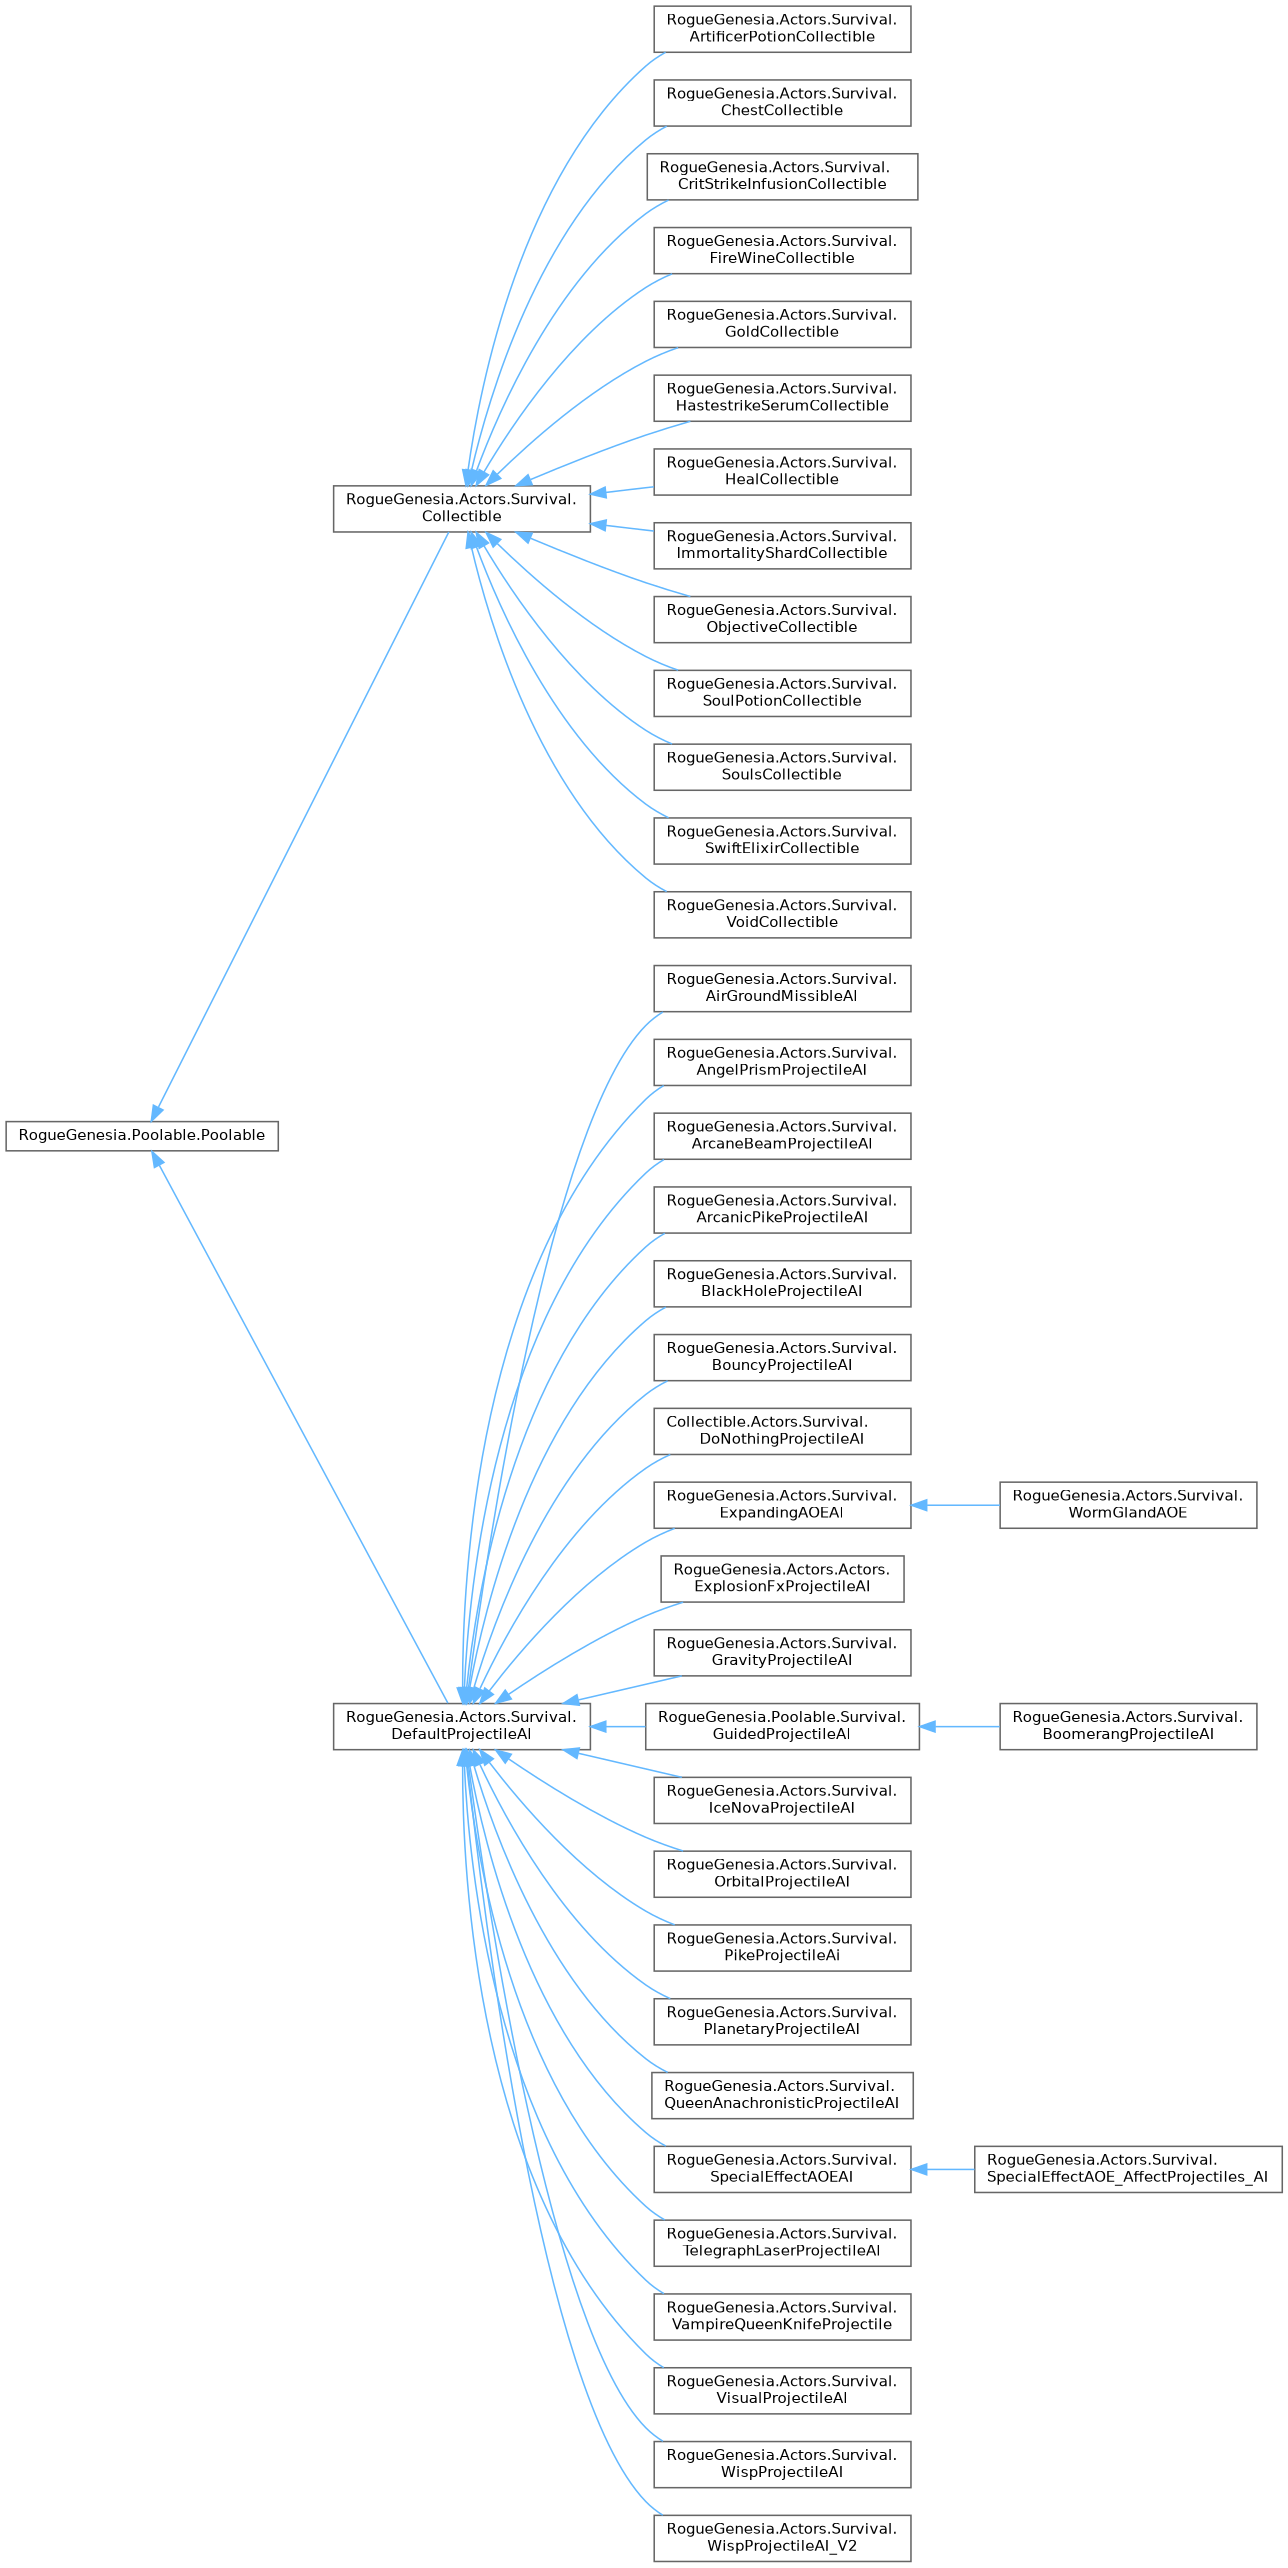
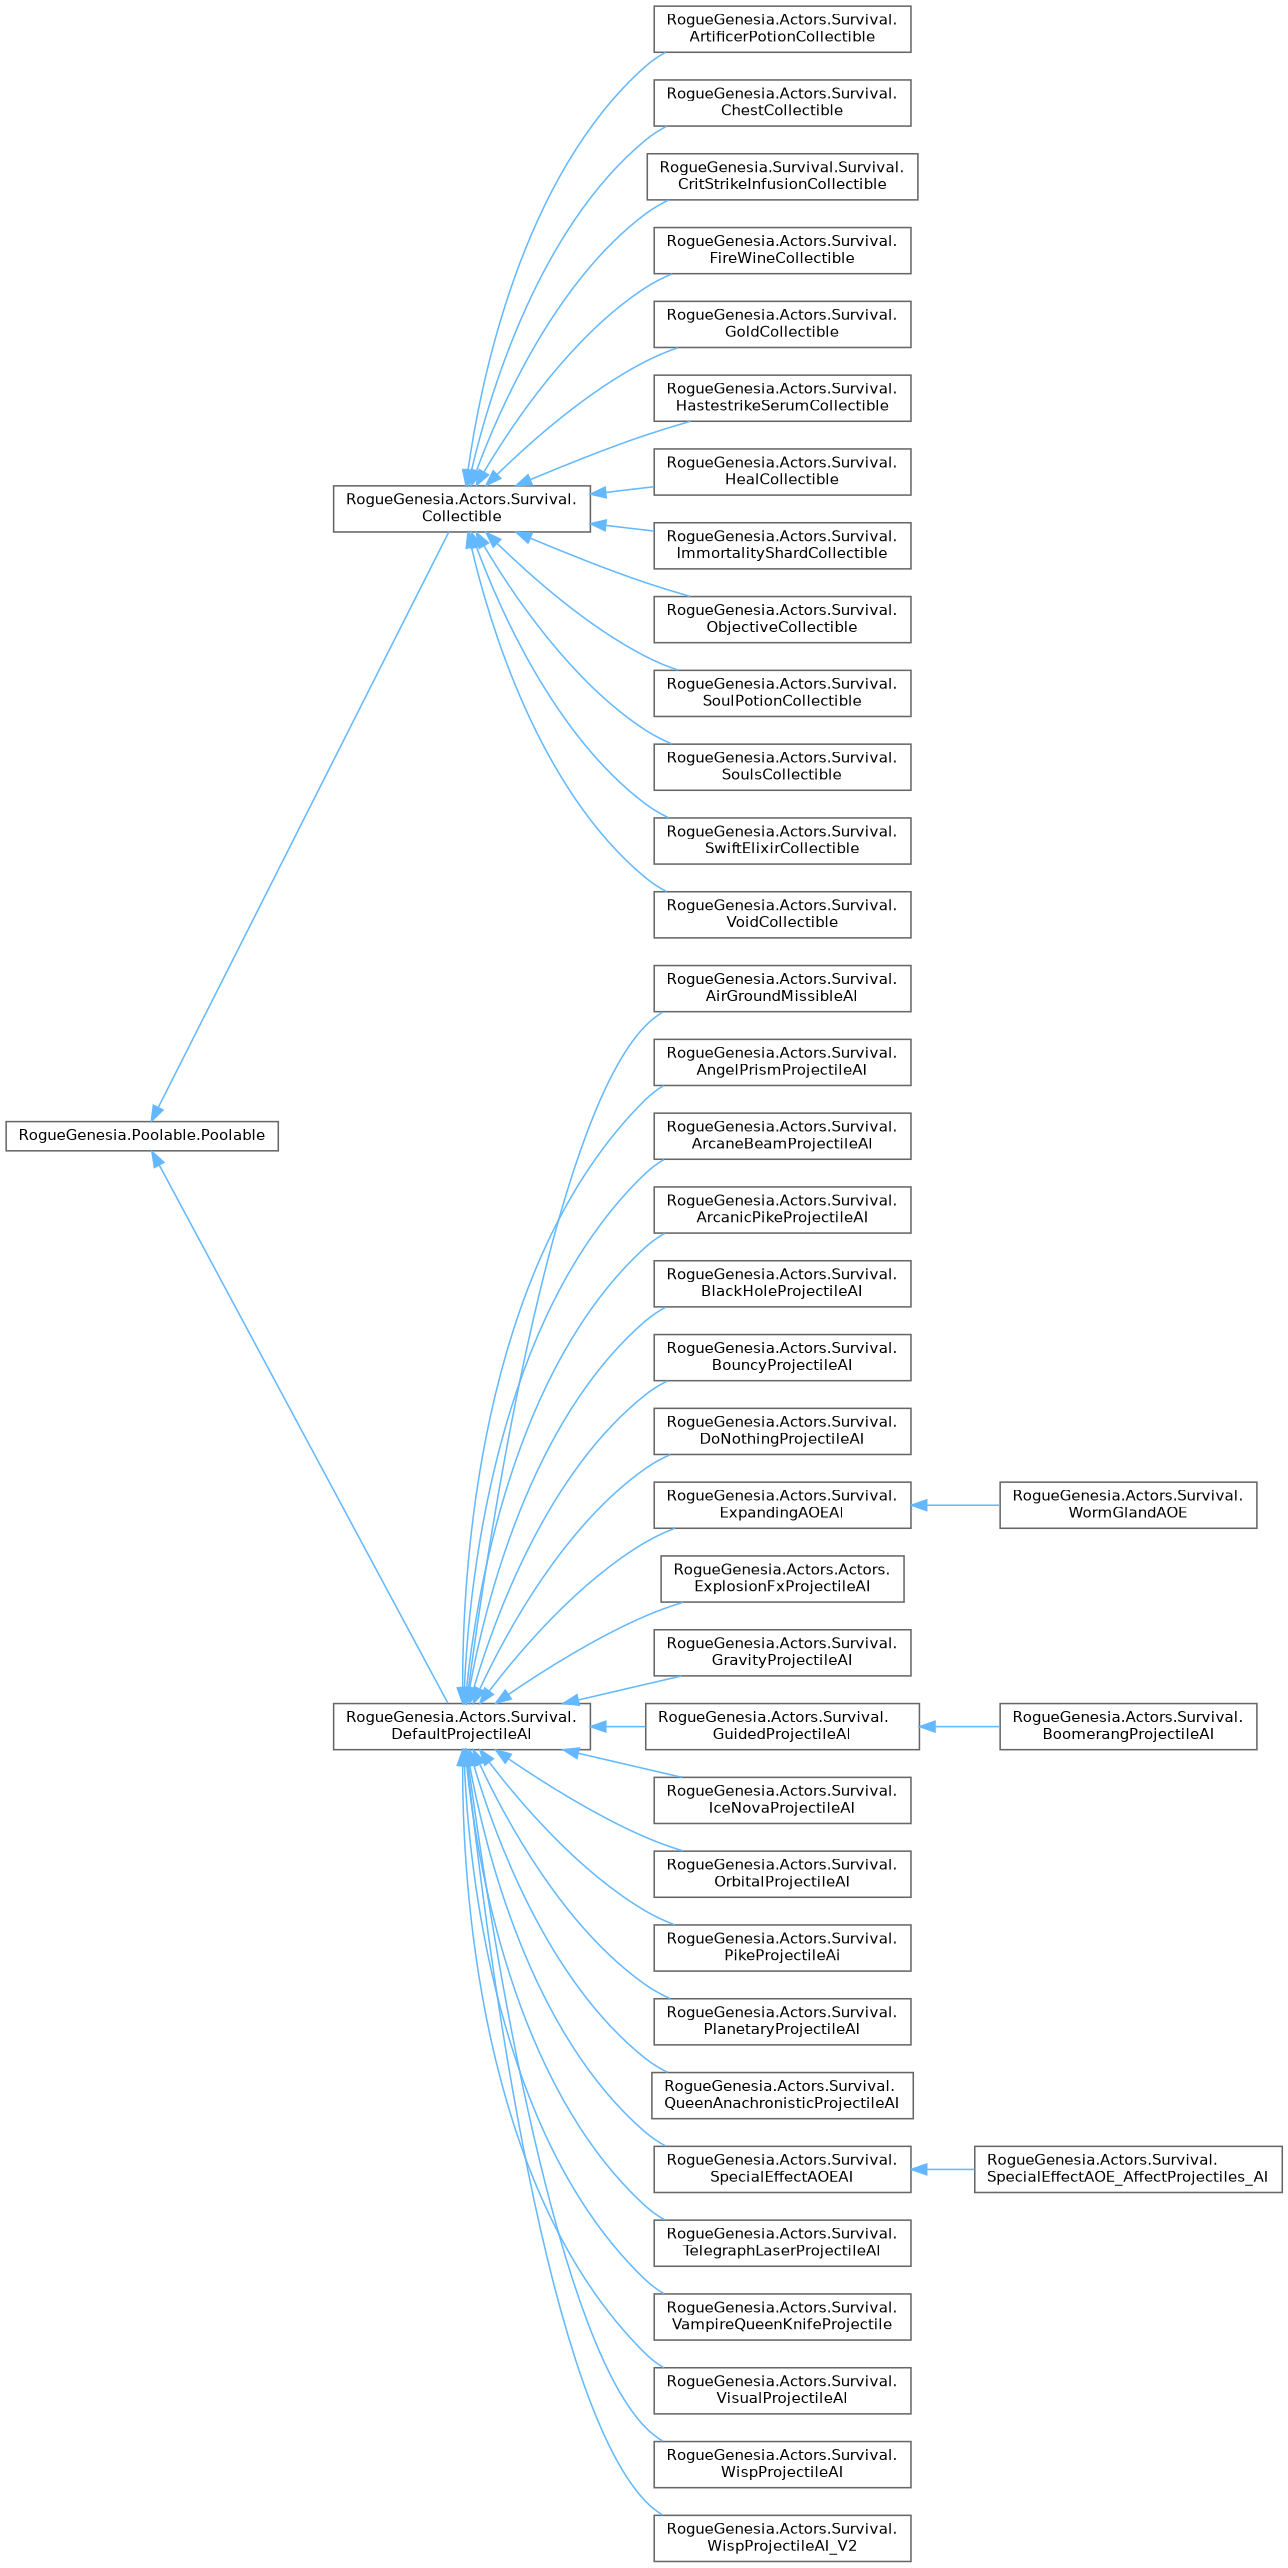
(783, 177) -> (783, 177)
(783, 1431) -> (783, 1431)
(783, 1727) -> (783, 1727)
